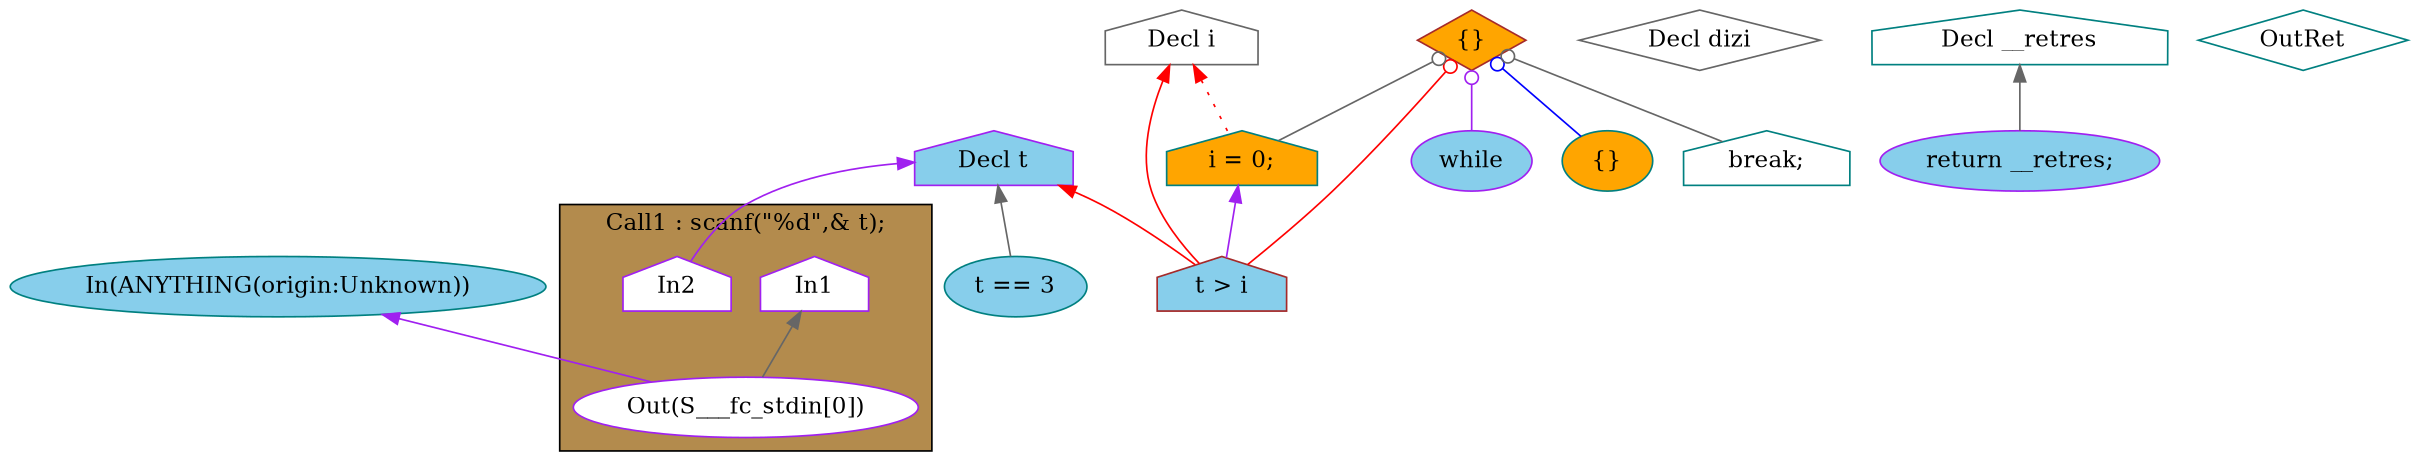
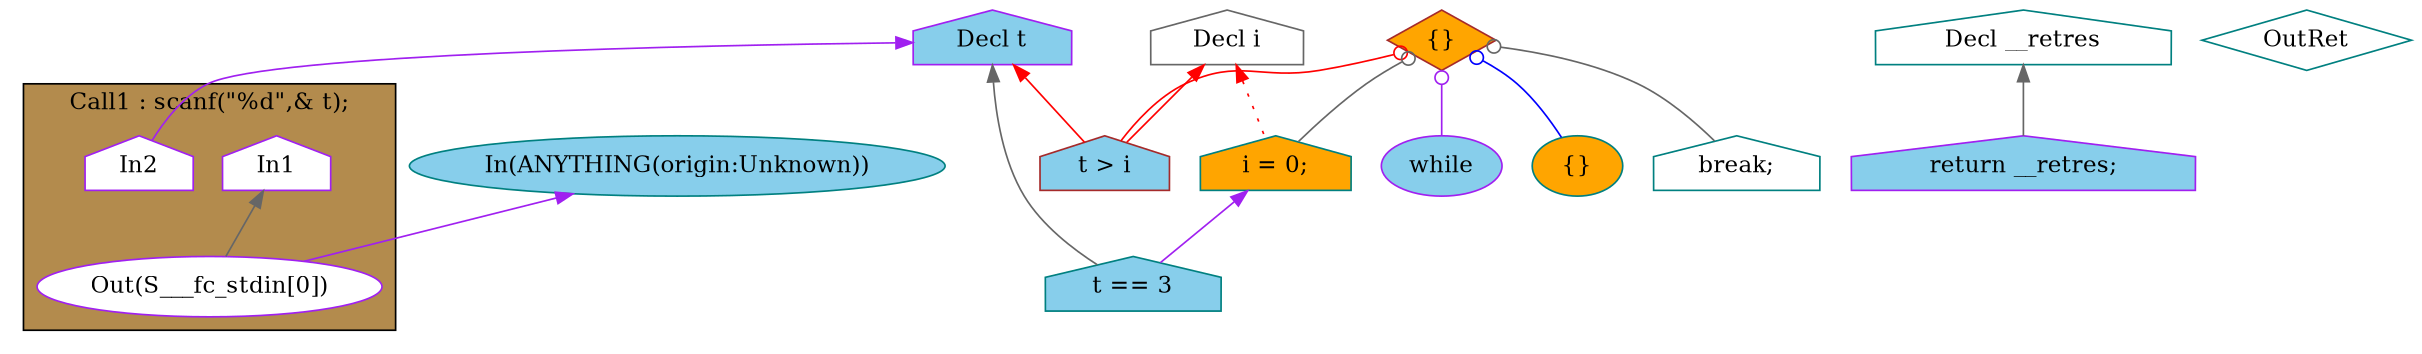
(1700, 40) -> none
(2020, 161) -> (2023, 166)
(1231, 230) -> (1197, 232)
(1016, 287) -> (1133, 287)
